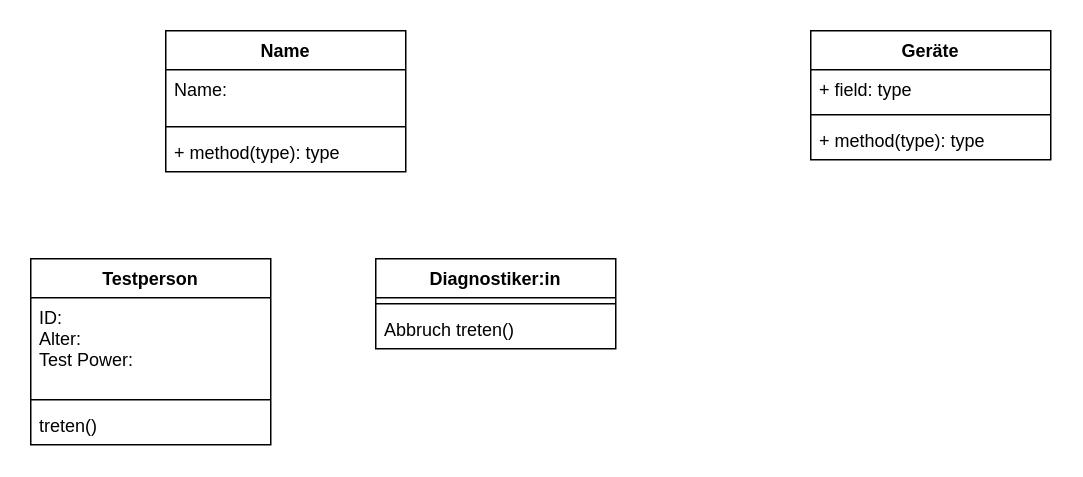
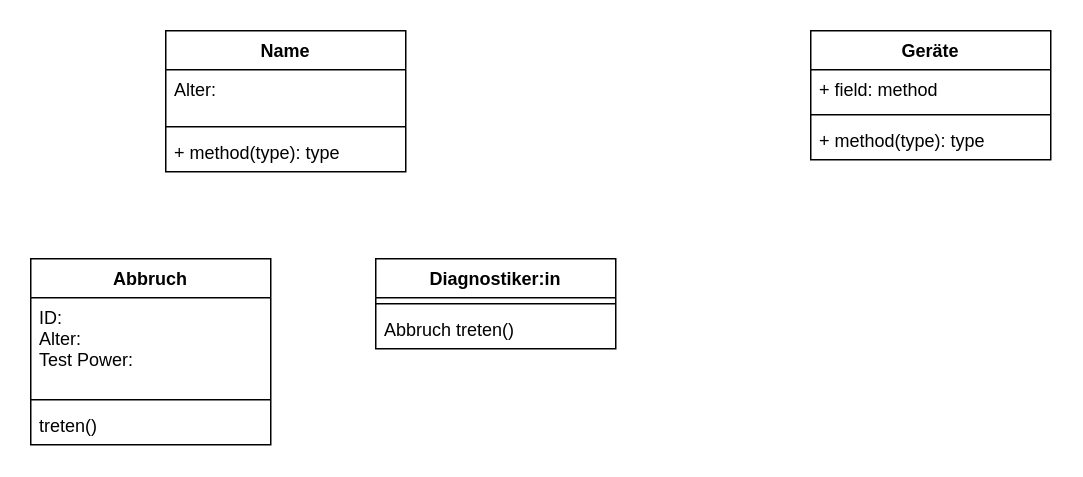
(197, 90) -> (200, 90)
(873, 90) -> (883, 90)
(150, 279) -> (150, 279)
